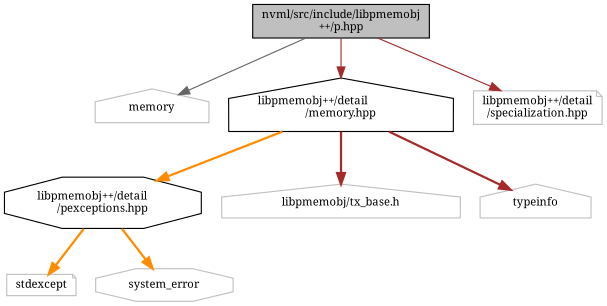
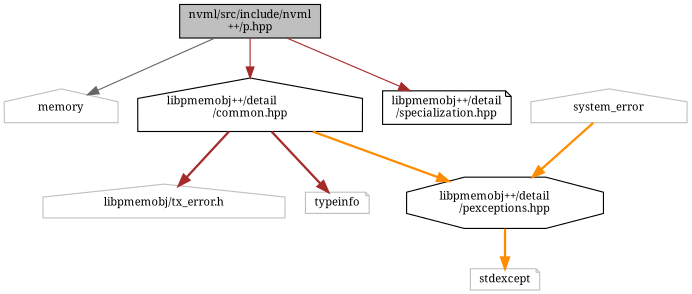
(341, 21) -> (250, 21)
(341, 108) -> (250, 108)
(538, 108) -> (447, 108)
(341, 203) -> (164, 203)
(536, 203) -> (337, 203)
(134, 244) -> (567, 146)
(164, 285) -> (609, 108)
